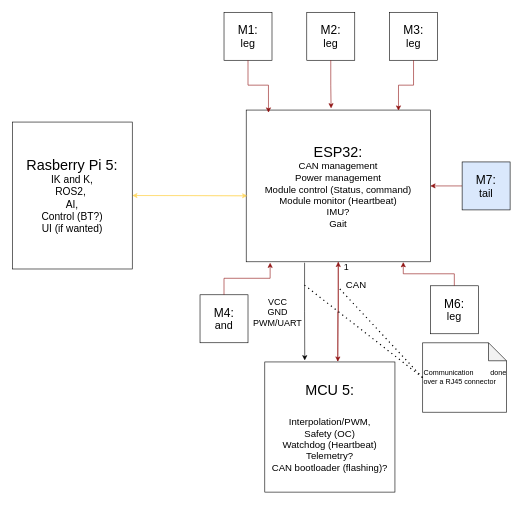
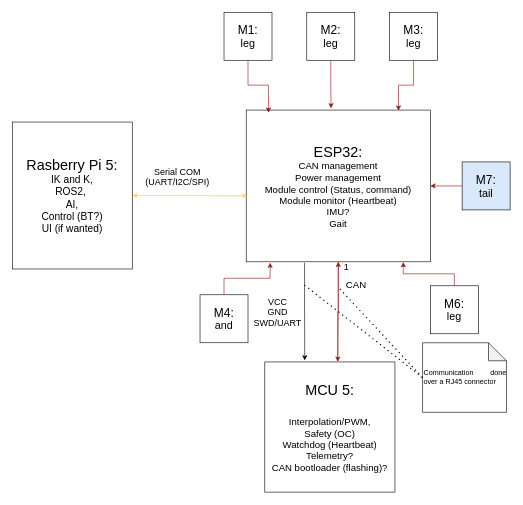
none -> (177, 176)
(278, 312) -> (278, 312)
